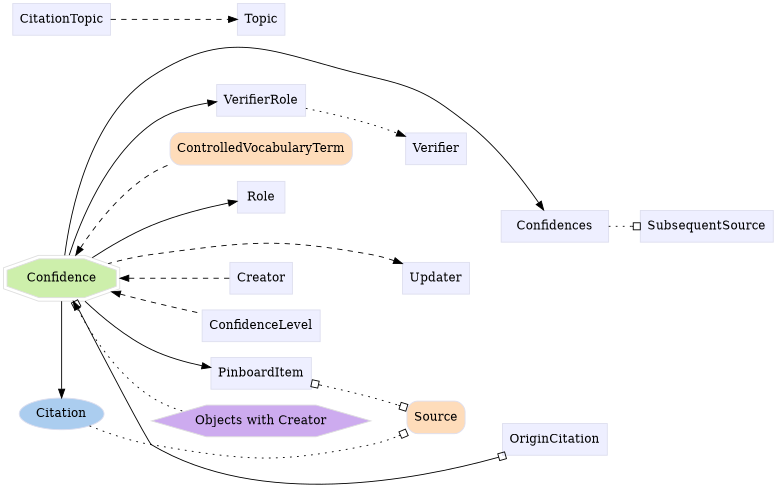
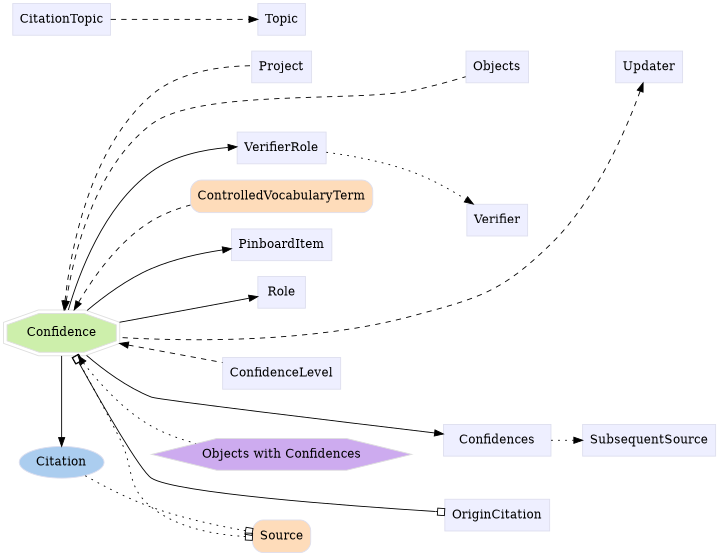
none -> (282, 67)
(620, 226) -> (562, 440)
(261, 278) -> (497, 67)
(359, 394) -> (133, 482)
(261, 421) -> (282, 454)
